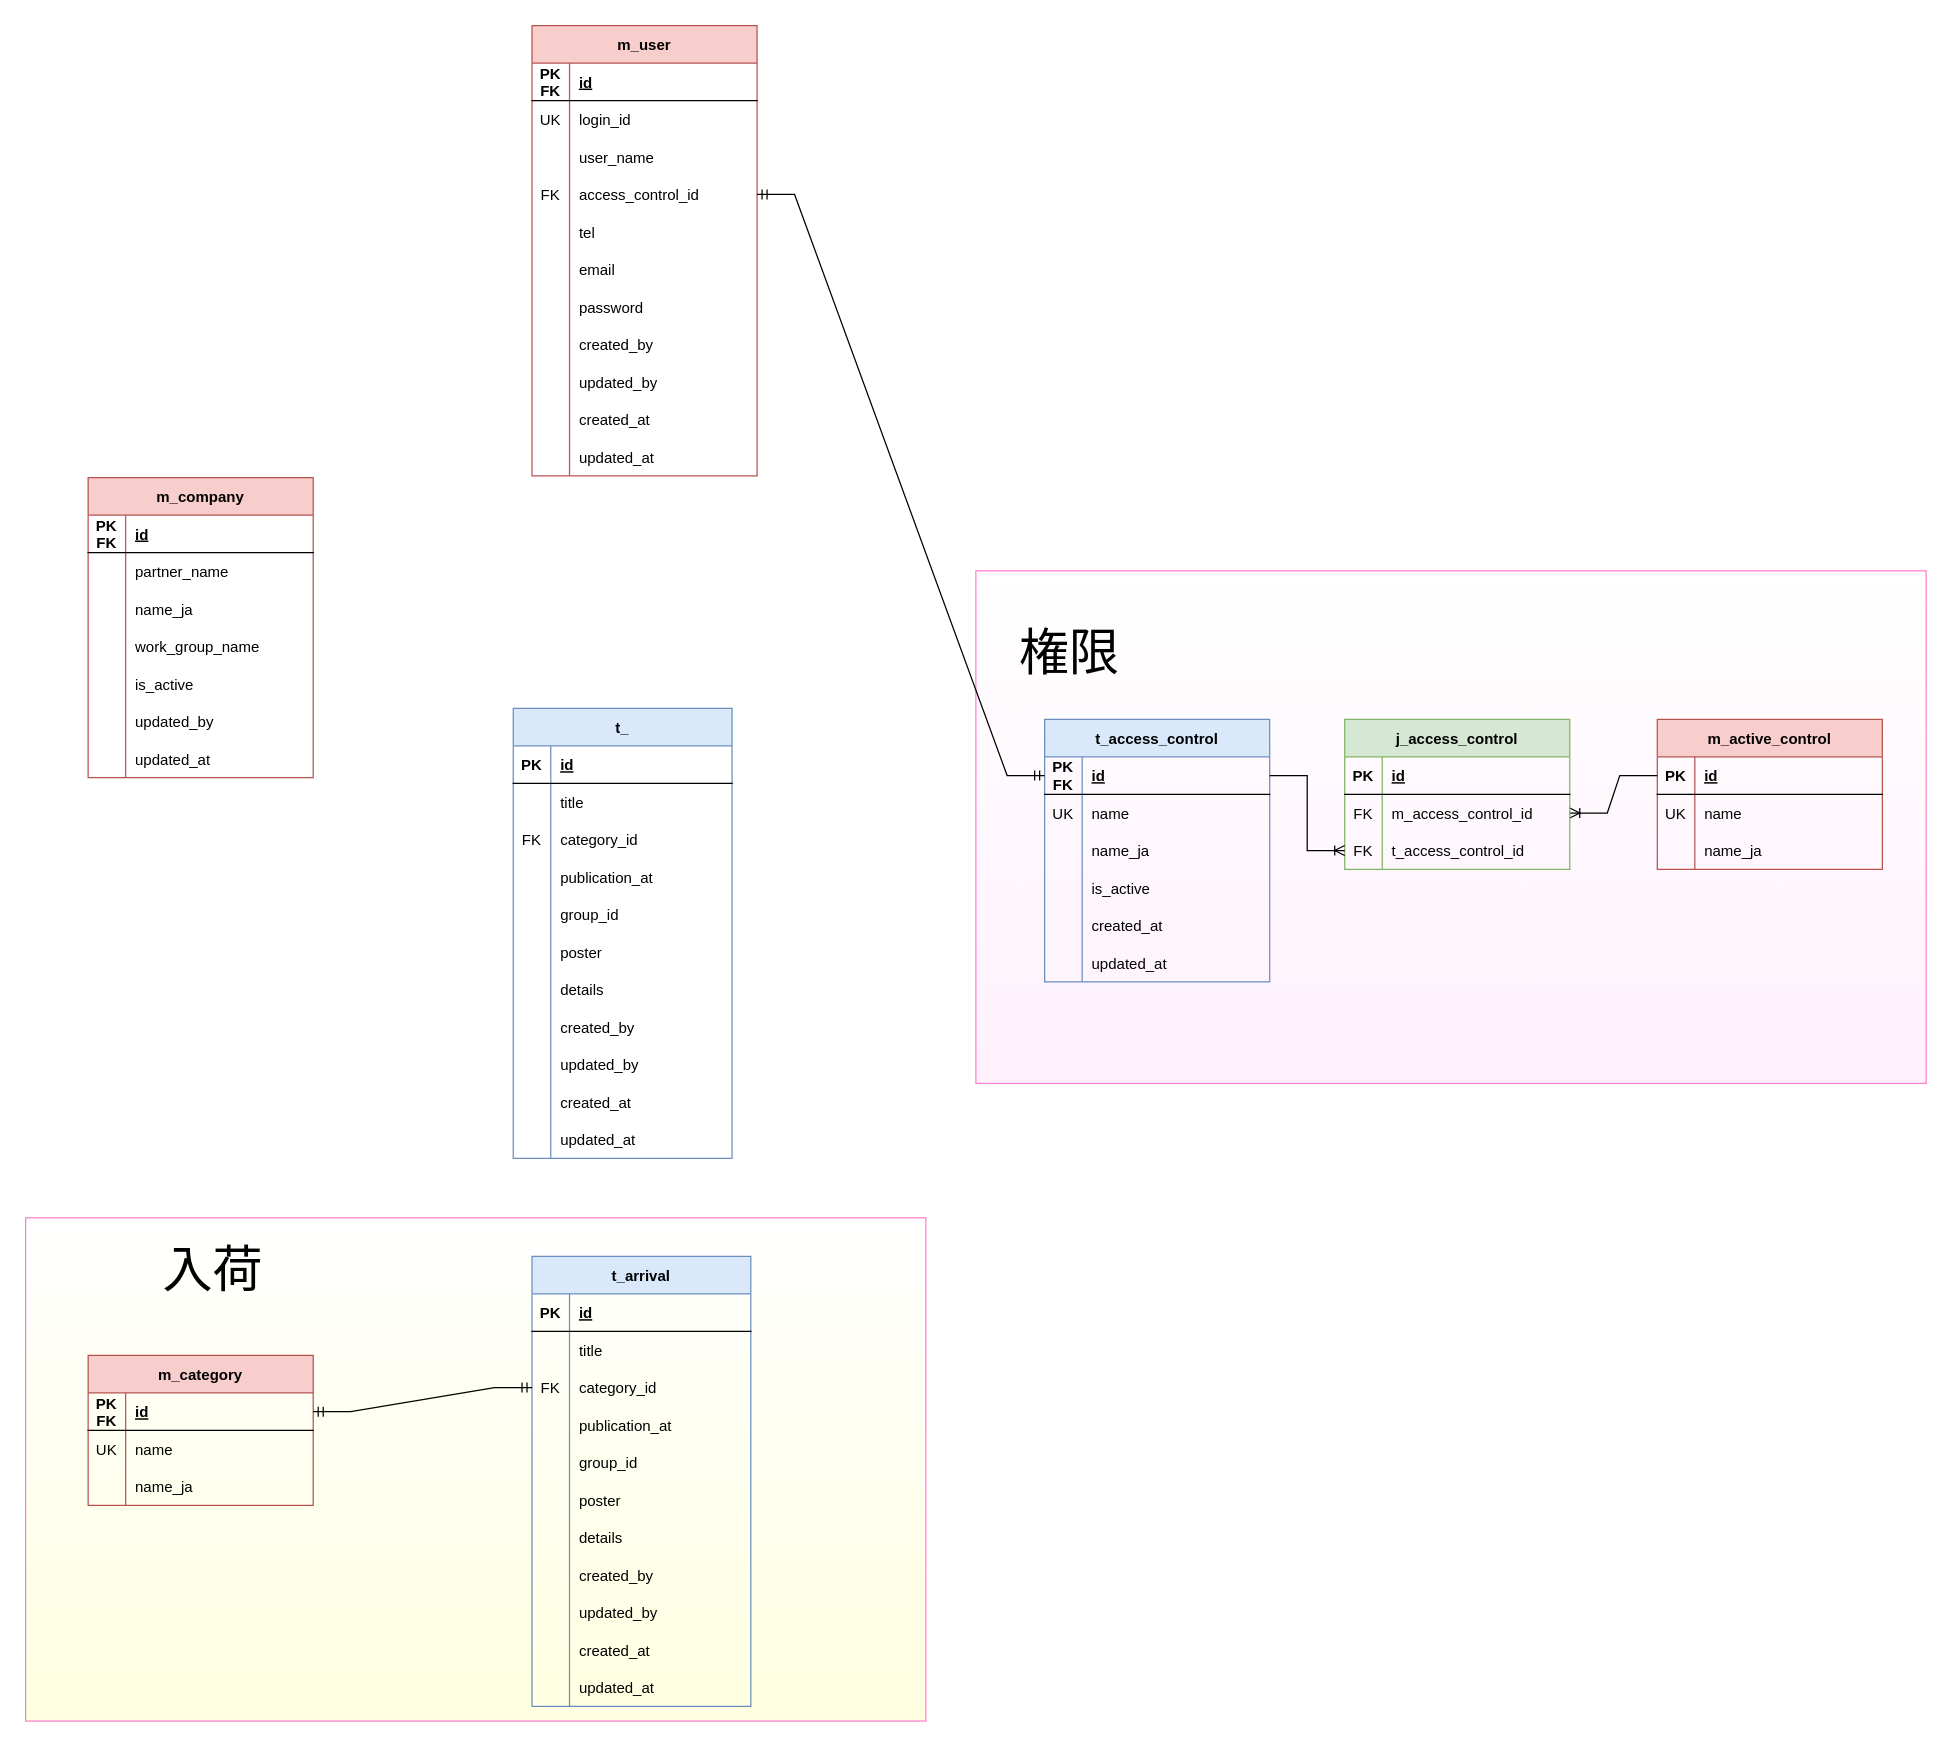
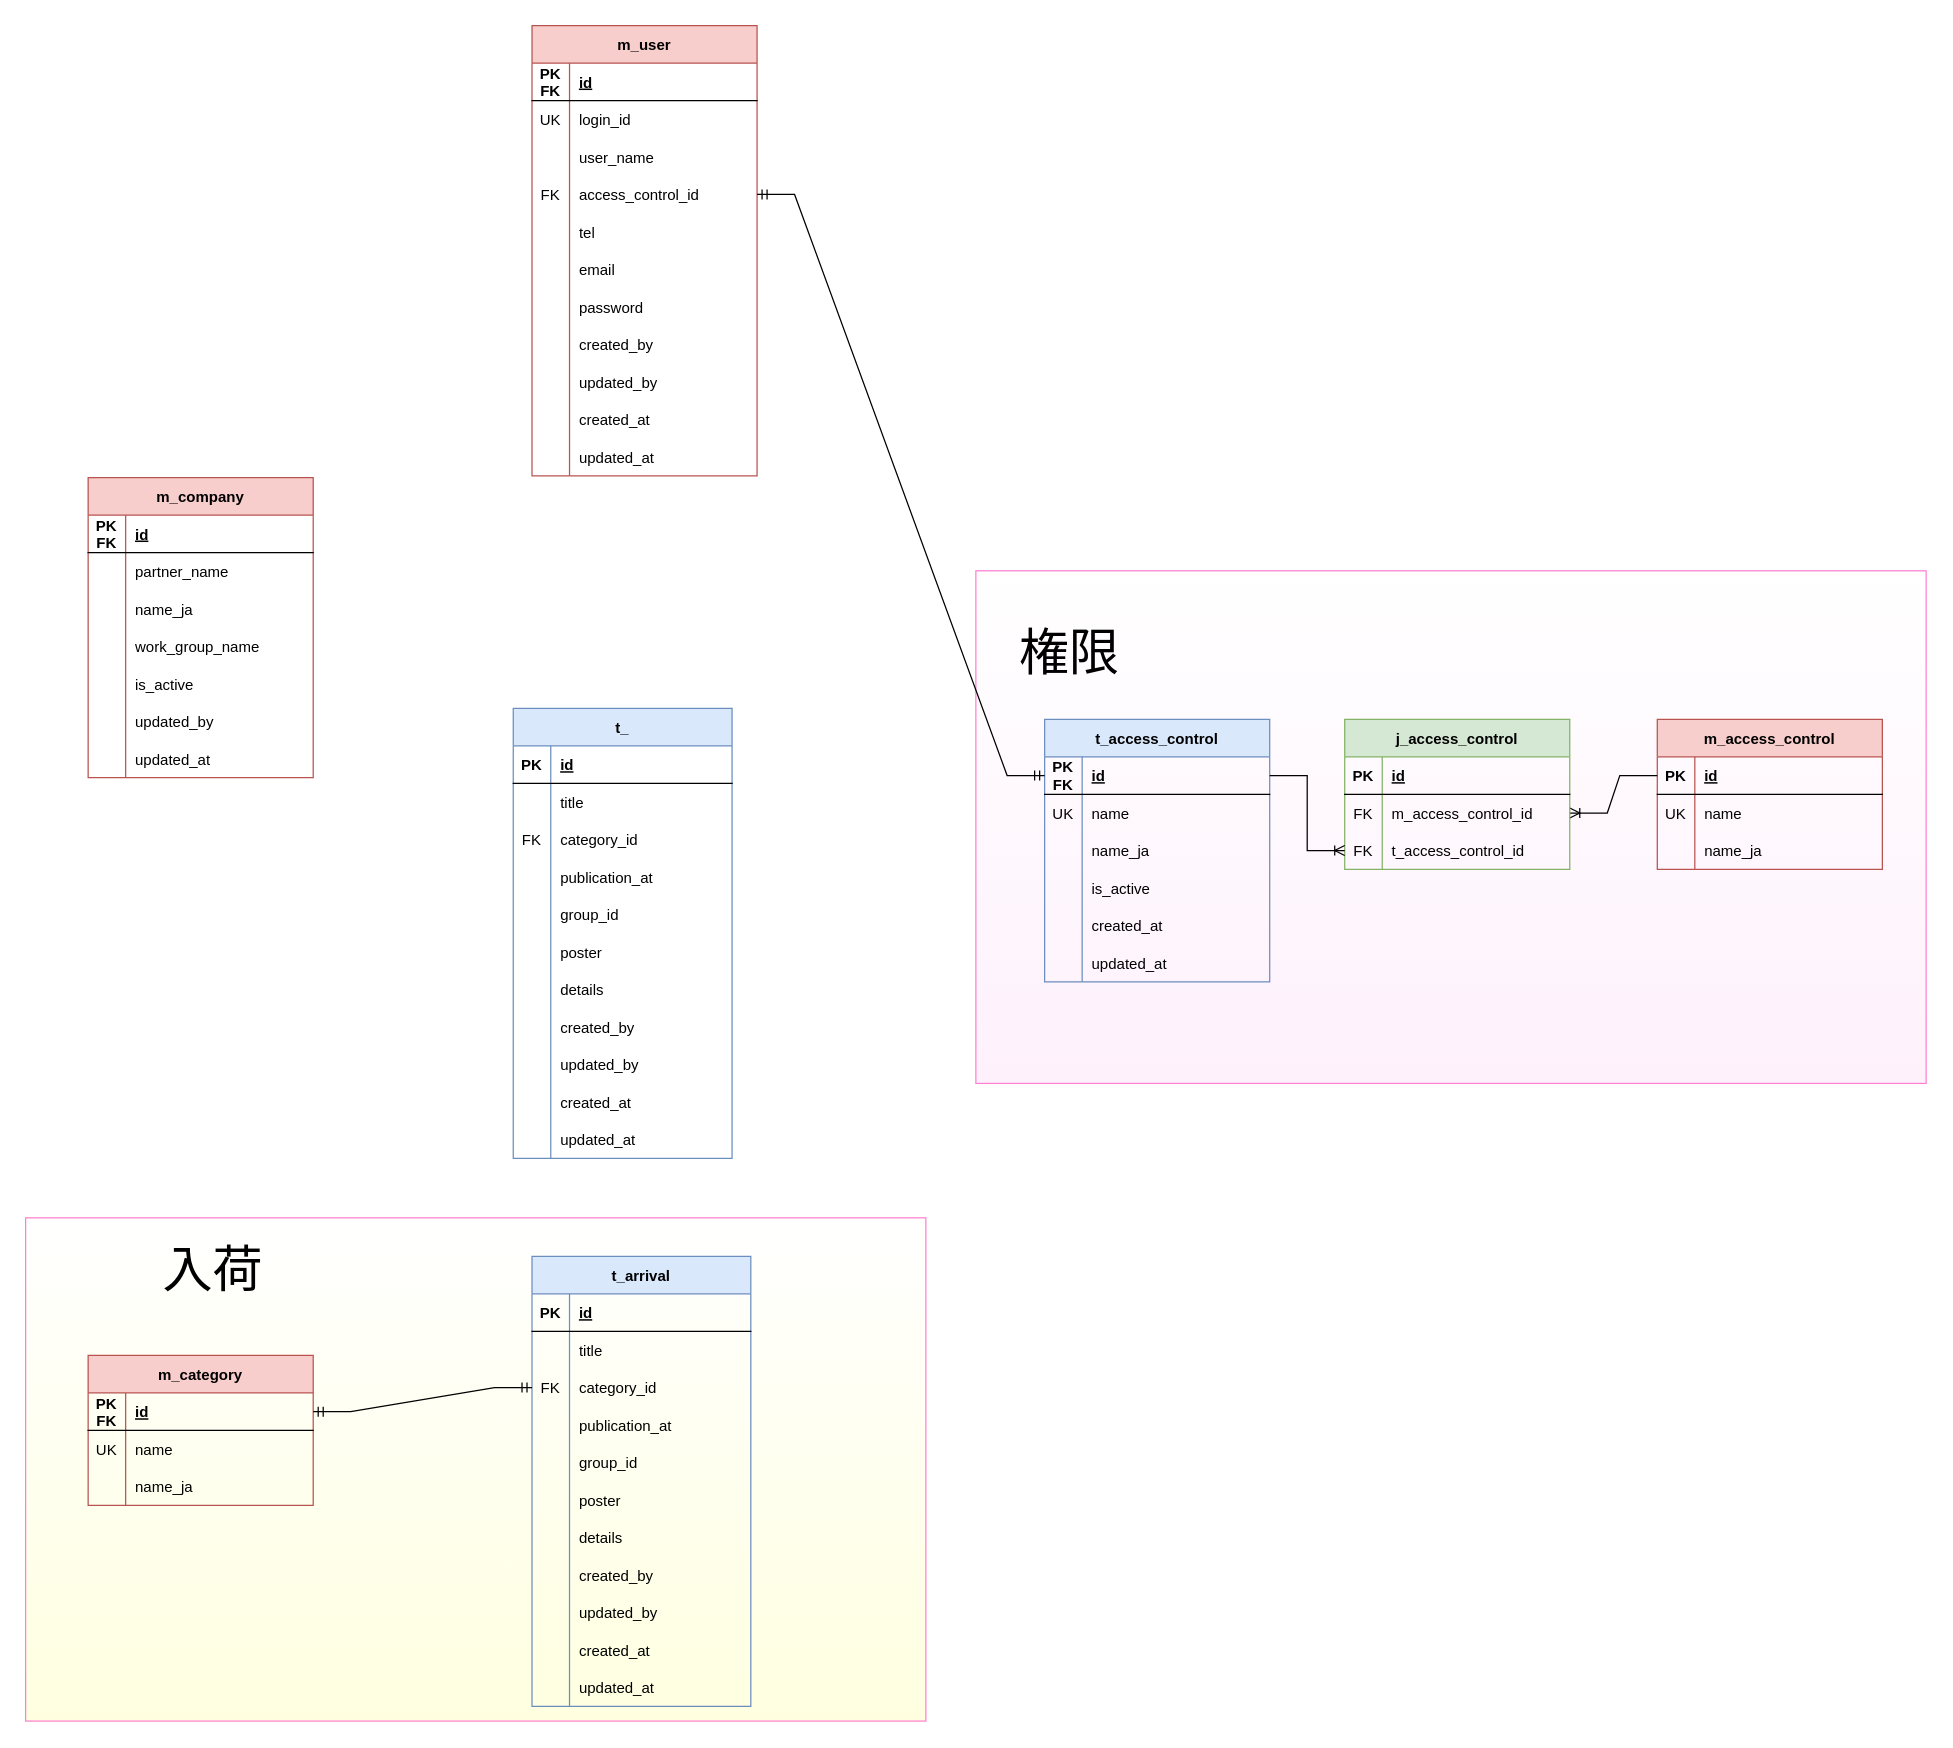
(1769, 738) -> (1769, 738)
